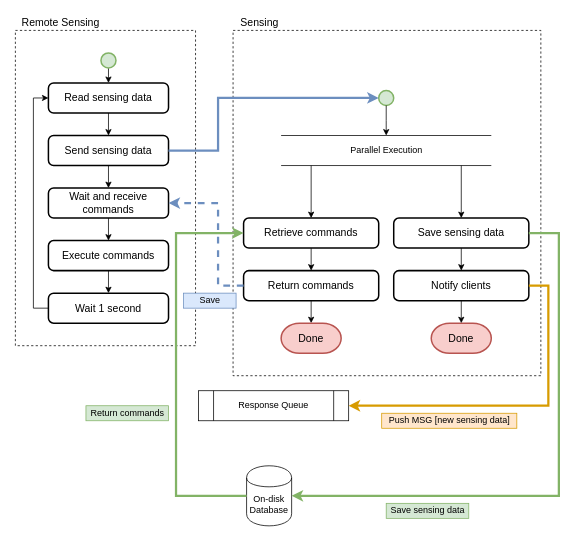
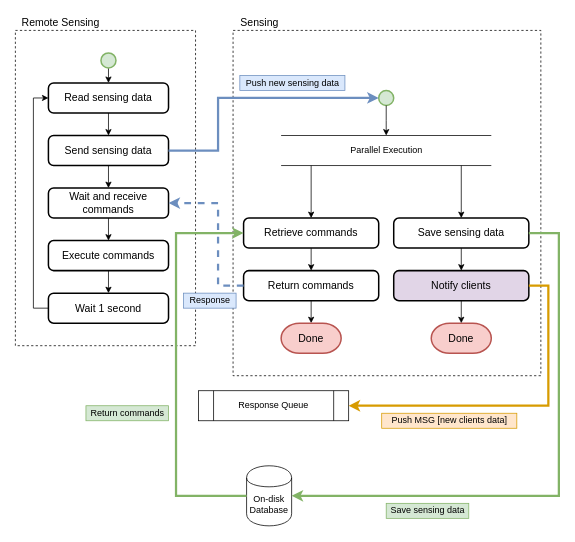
none -> (292, 83)
(461, 285) -> (461, 285)
(210, 300) -> (210, 300)
(449, 420) -> (449, 420)
